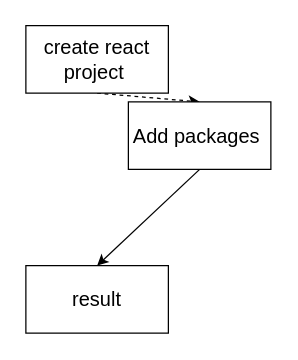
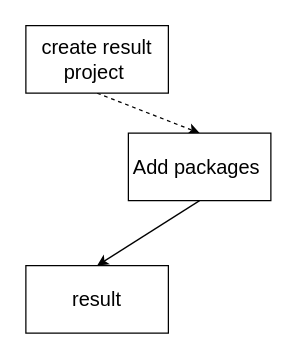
(97, 59) -> (97, 59)
(199, 136) -> (199, 167)
